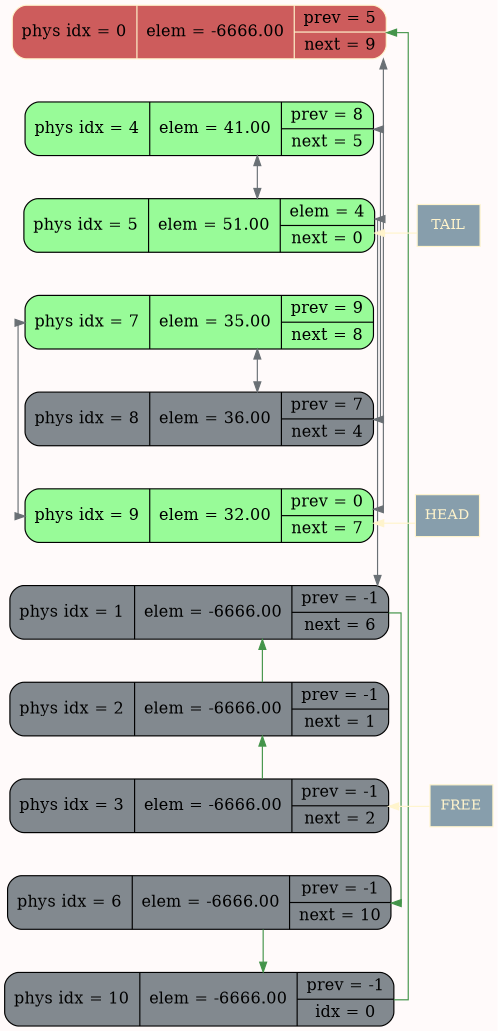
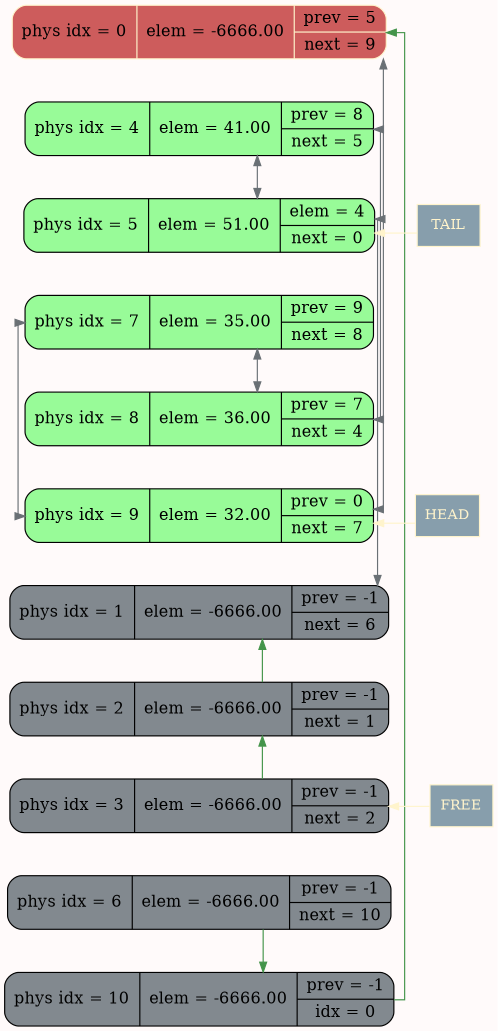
(199, 419) -> (199, 419)
(401, 752) -> none
